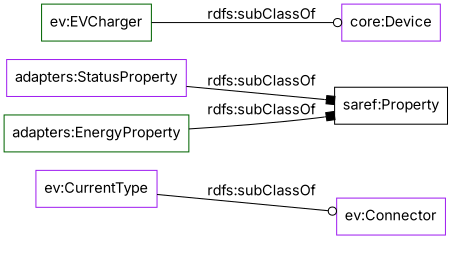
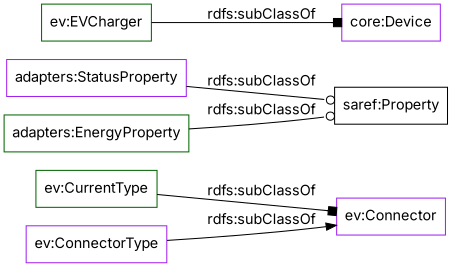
(242, 23) -> (242, 23)
(255, 93) -> (255, 93)
(257, 124) -> (257, 124)
(96, 189) -> (96, 189)
(243, 203) -> (243, 203)
none -> (96, 244)
